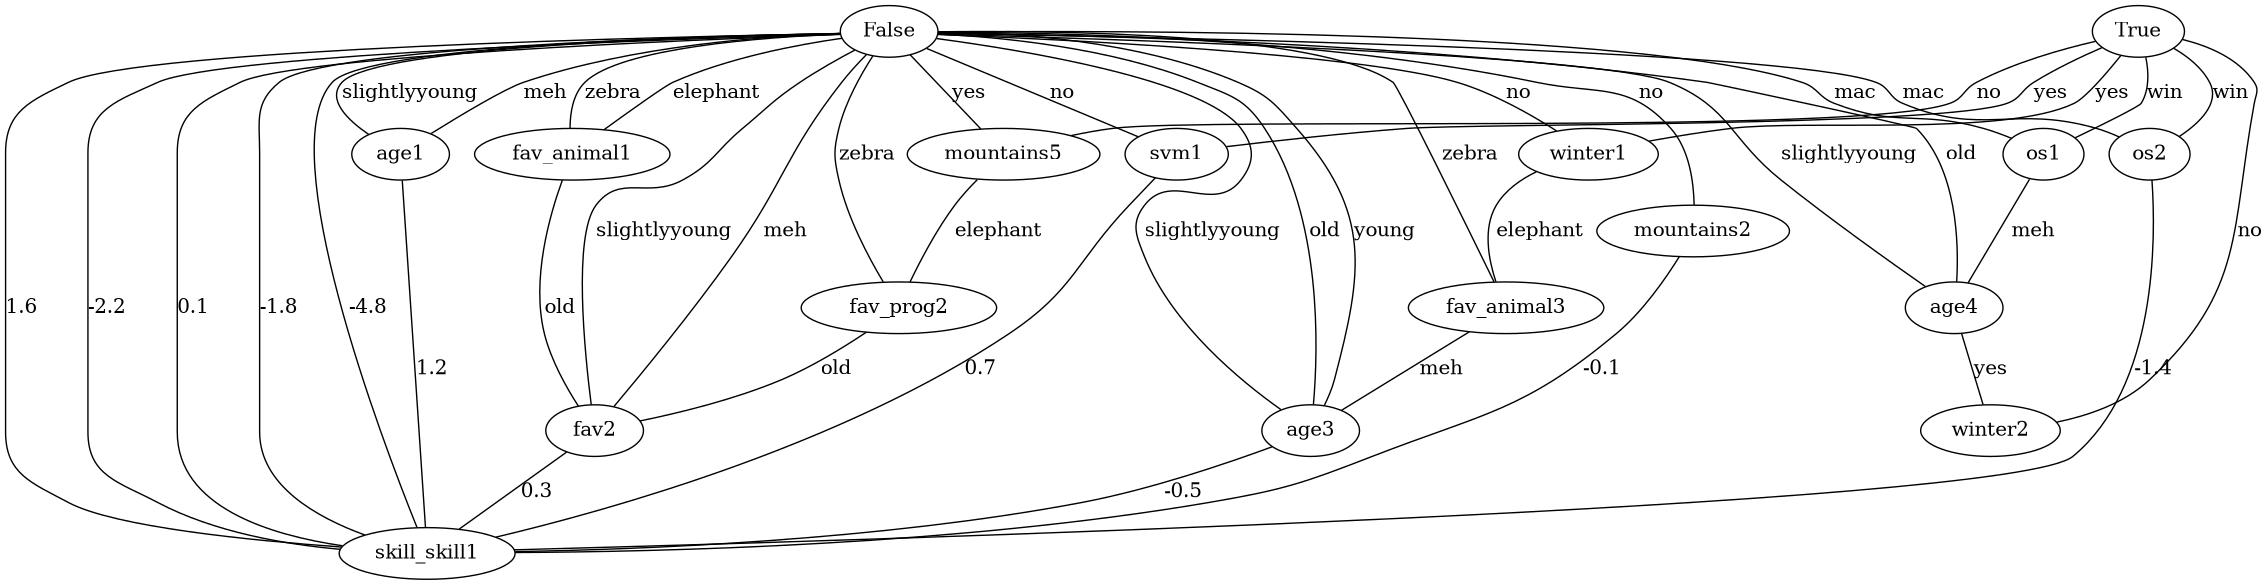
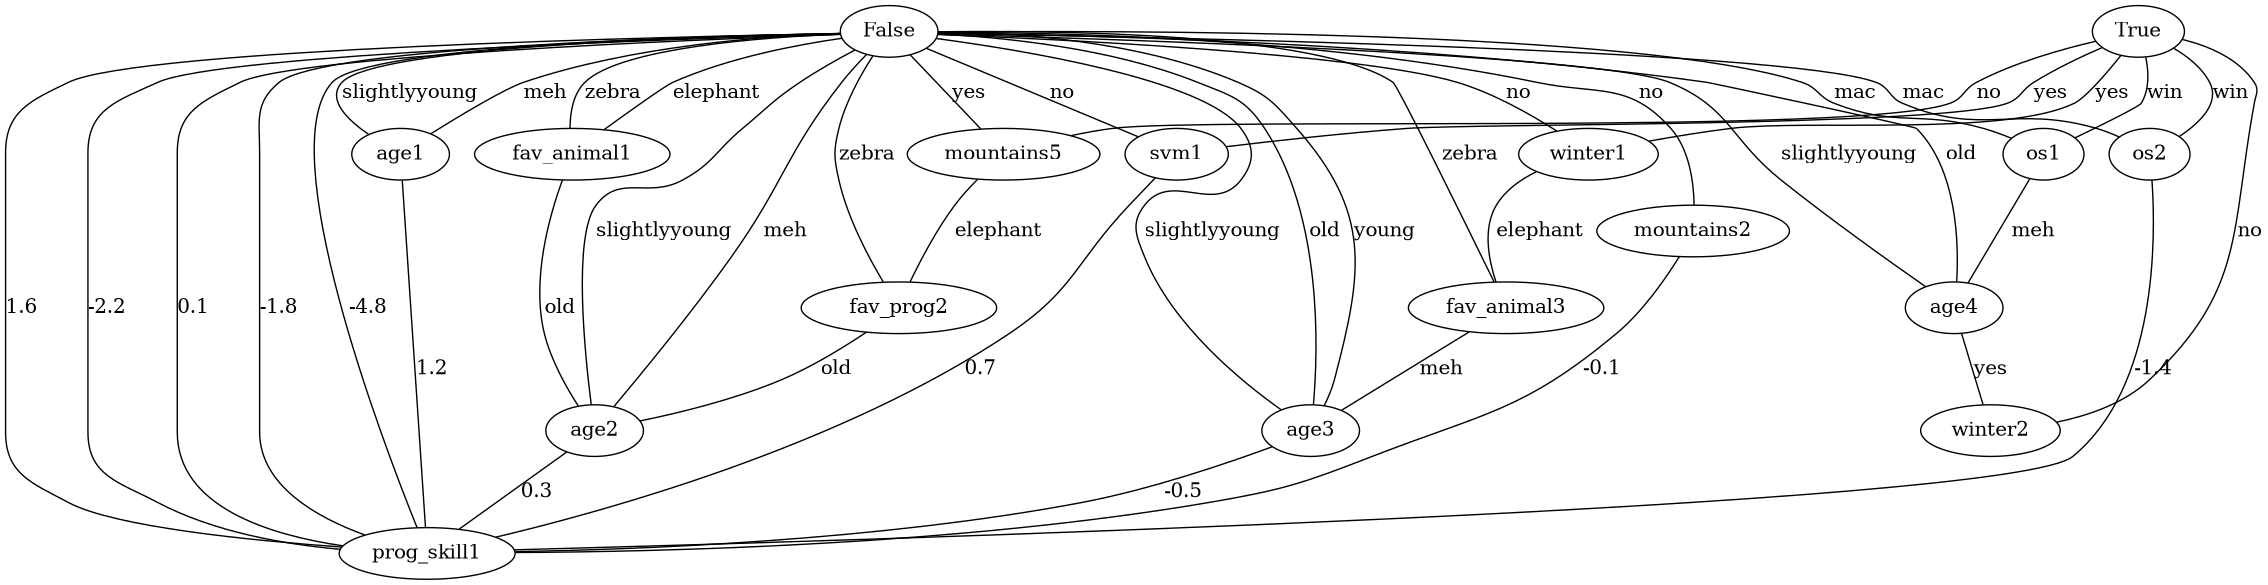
(595, 431) -> (595, 431)
(427, 553) -> (427, 553)
